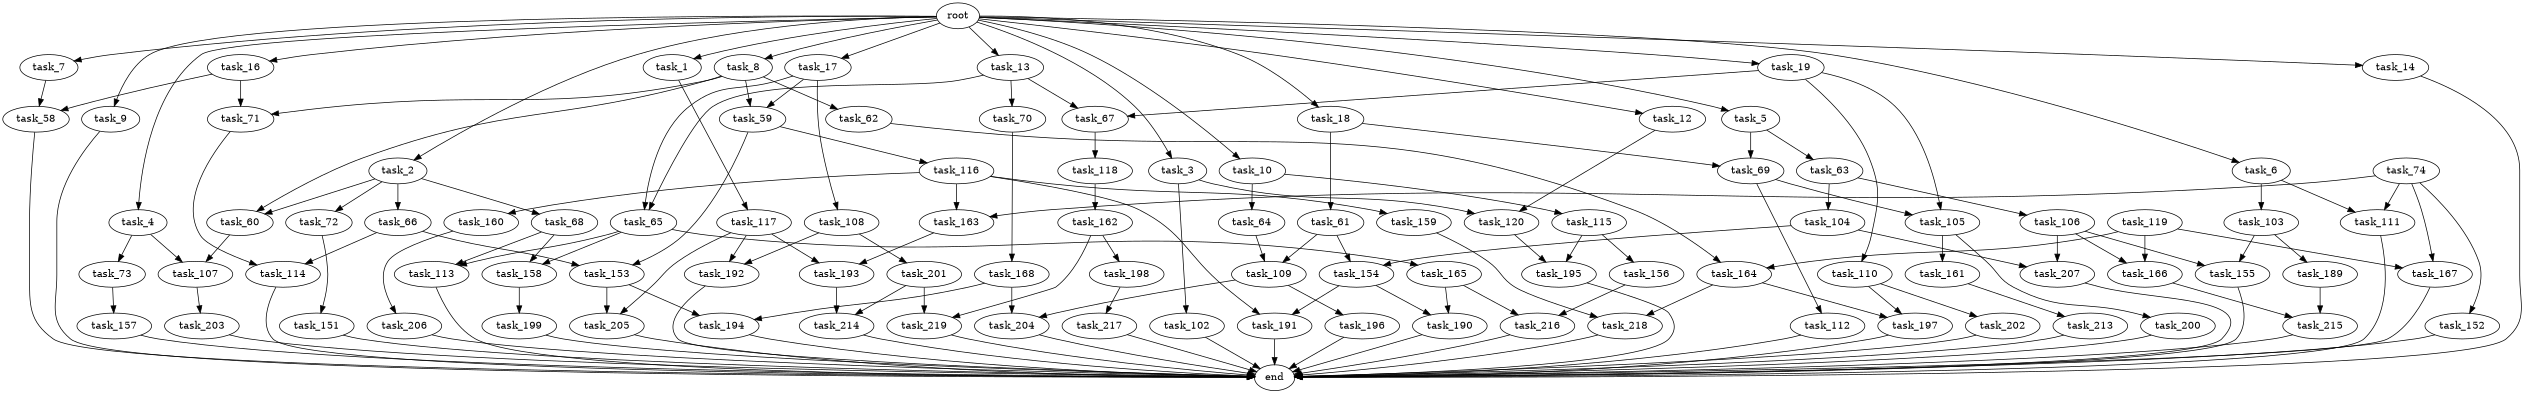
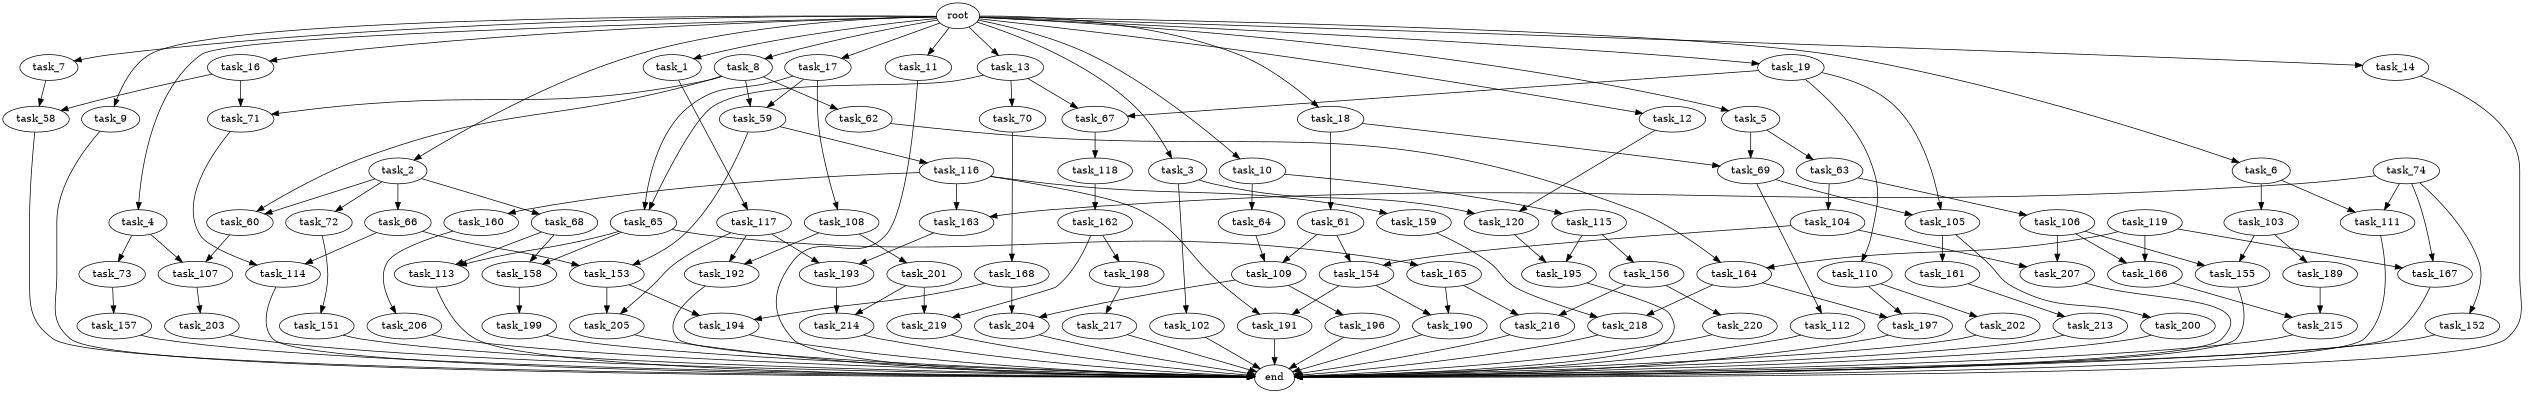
none -> (918, 67)
none -> (1740, 326)
